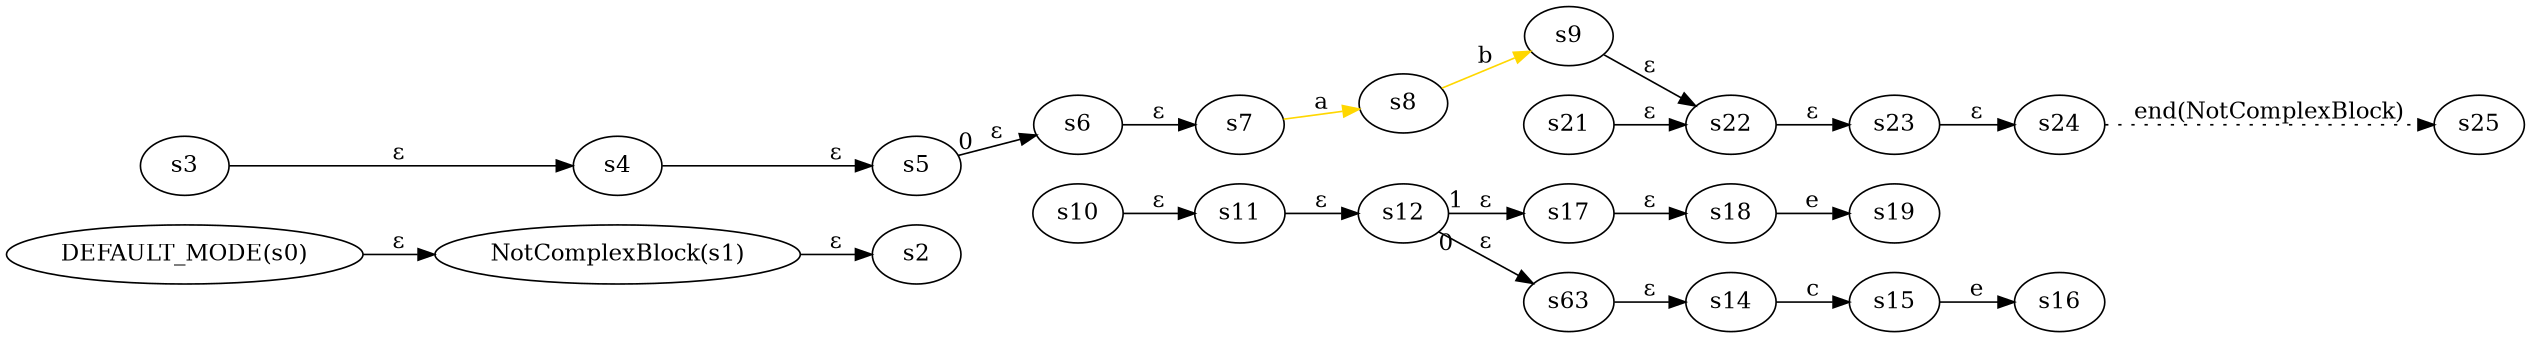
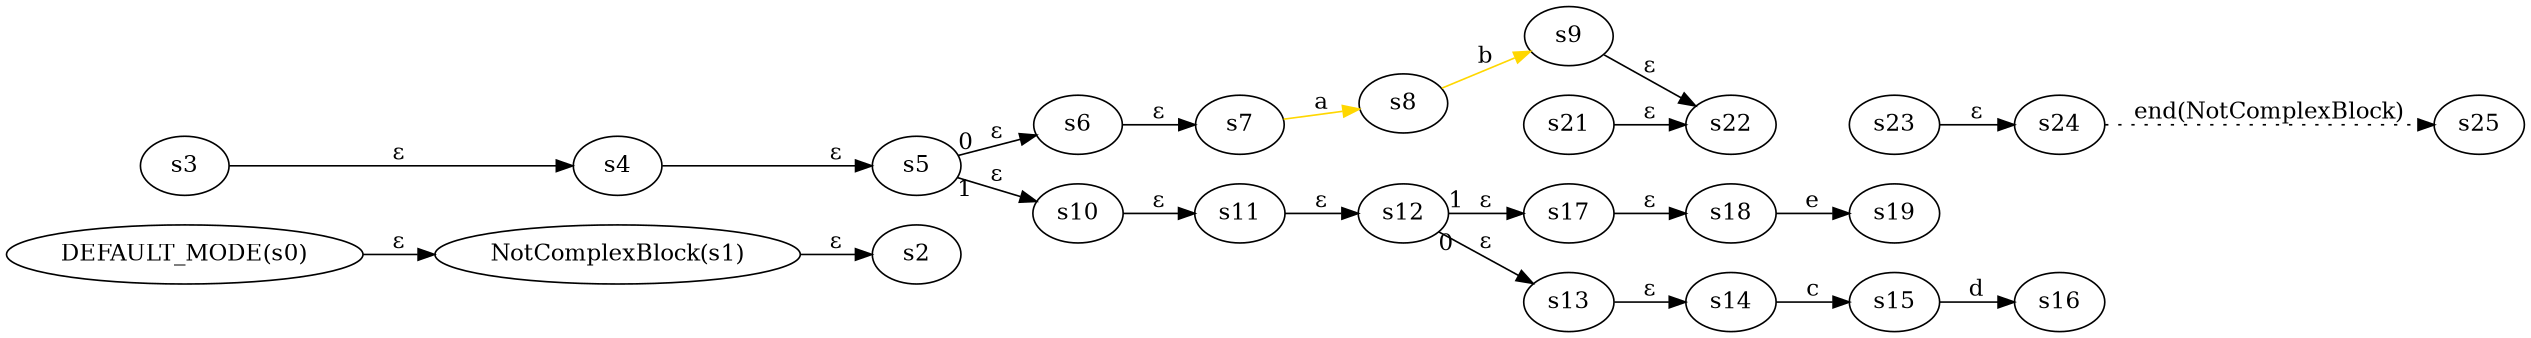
(1804, 125) -> none
none -> (989, 187)
(1977, 290) -> (1977, 290)
(1569, 302) -> (1569, 302)
